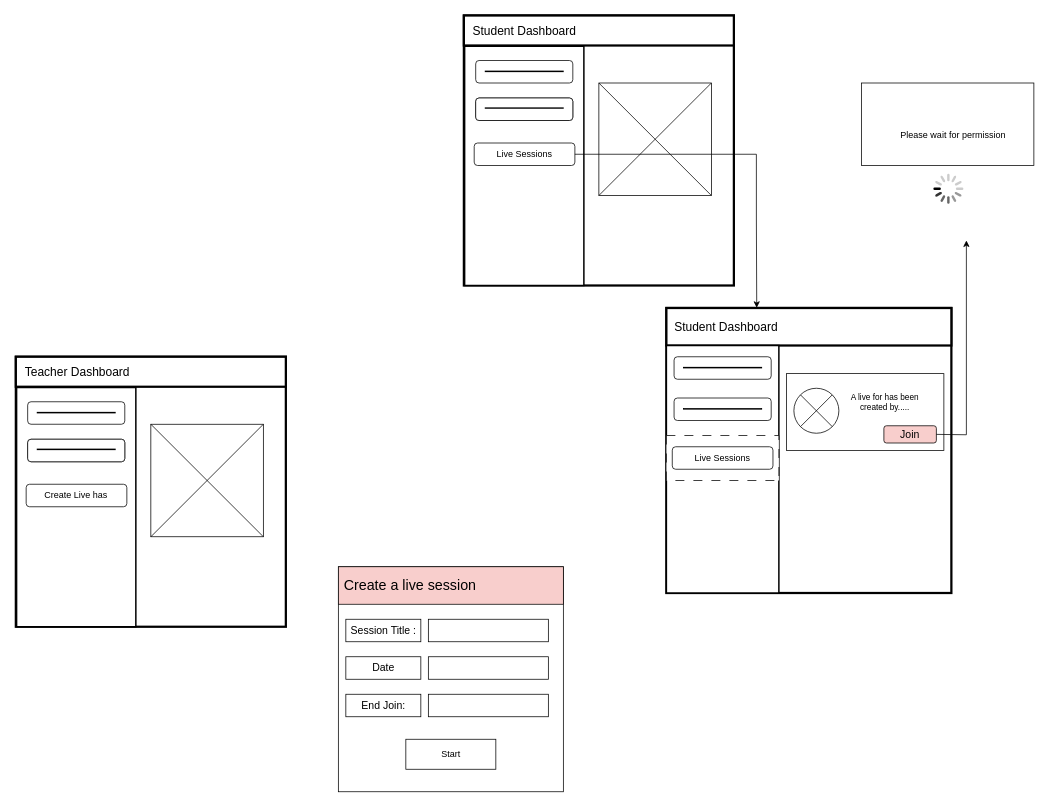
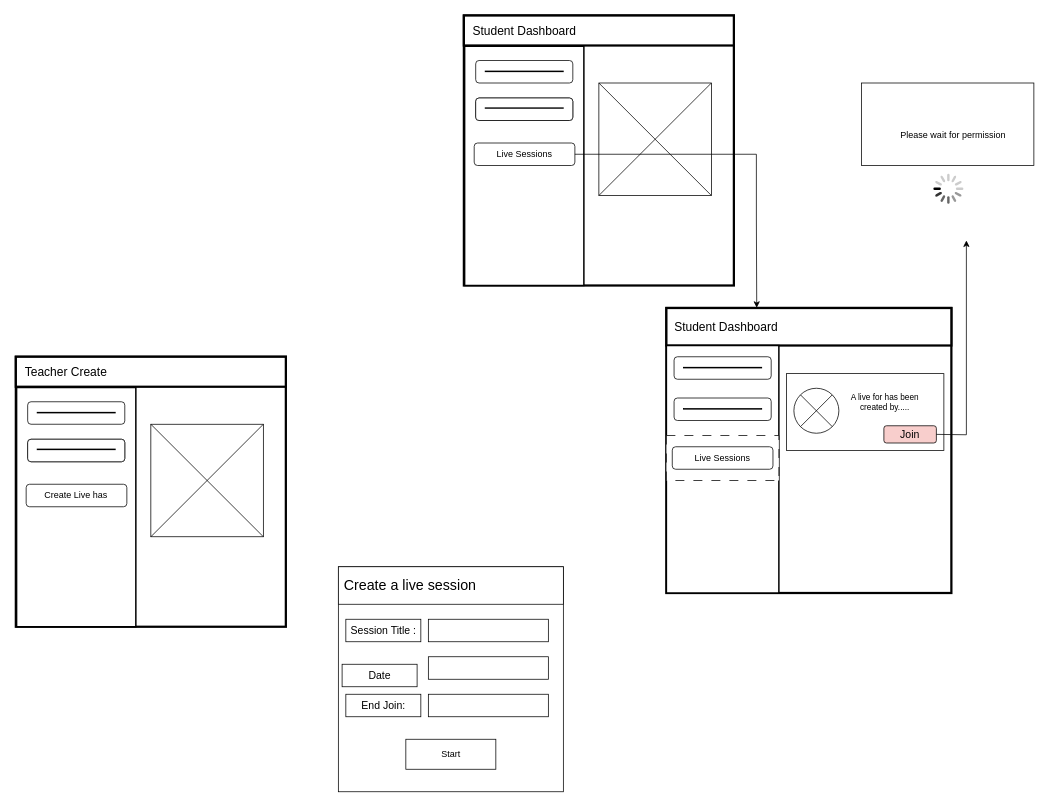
(60, 372) -> (53, 372)
(451, 585) -> (451, 585)
(383, 668) -> (380, 675)
